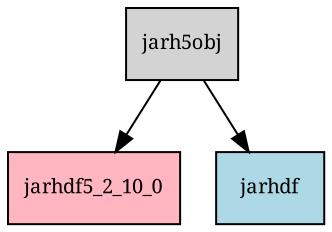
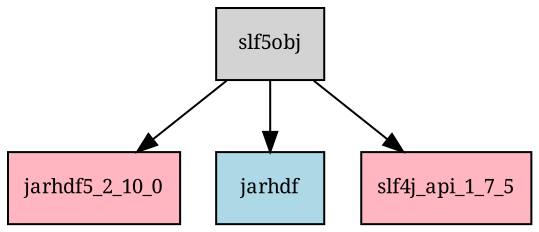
(182, 44) -> (270, 44)
none -> (446, 188)
